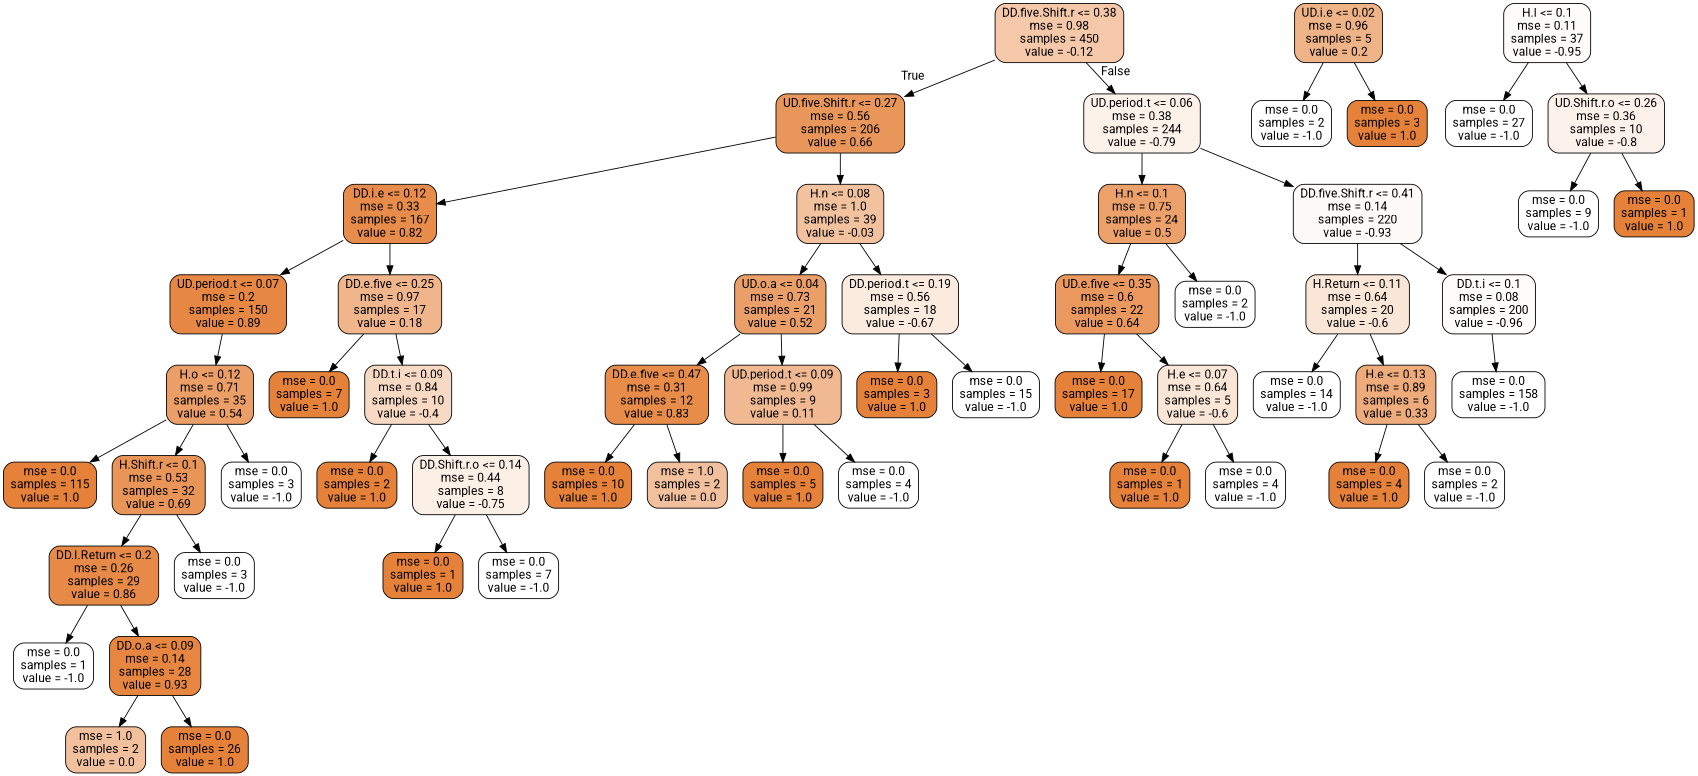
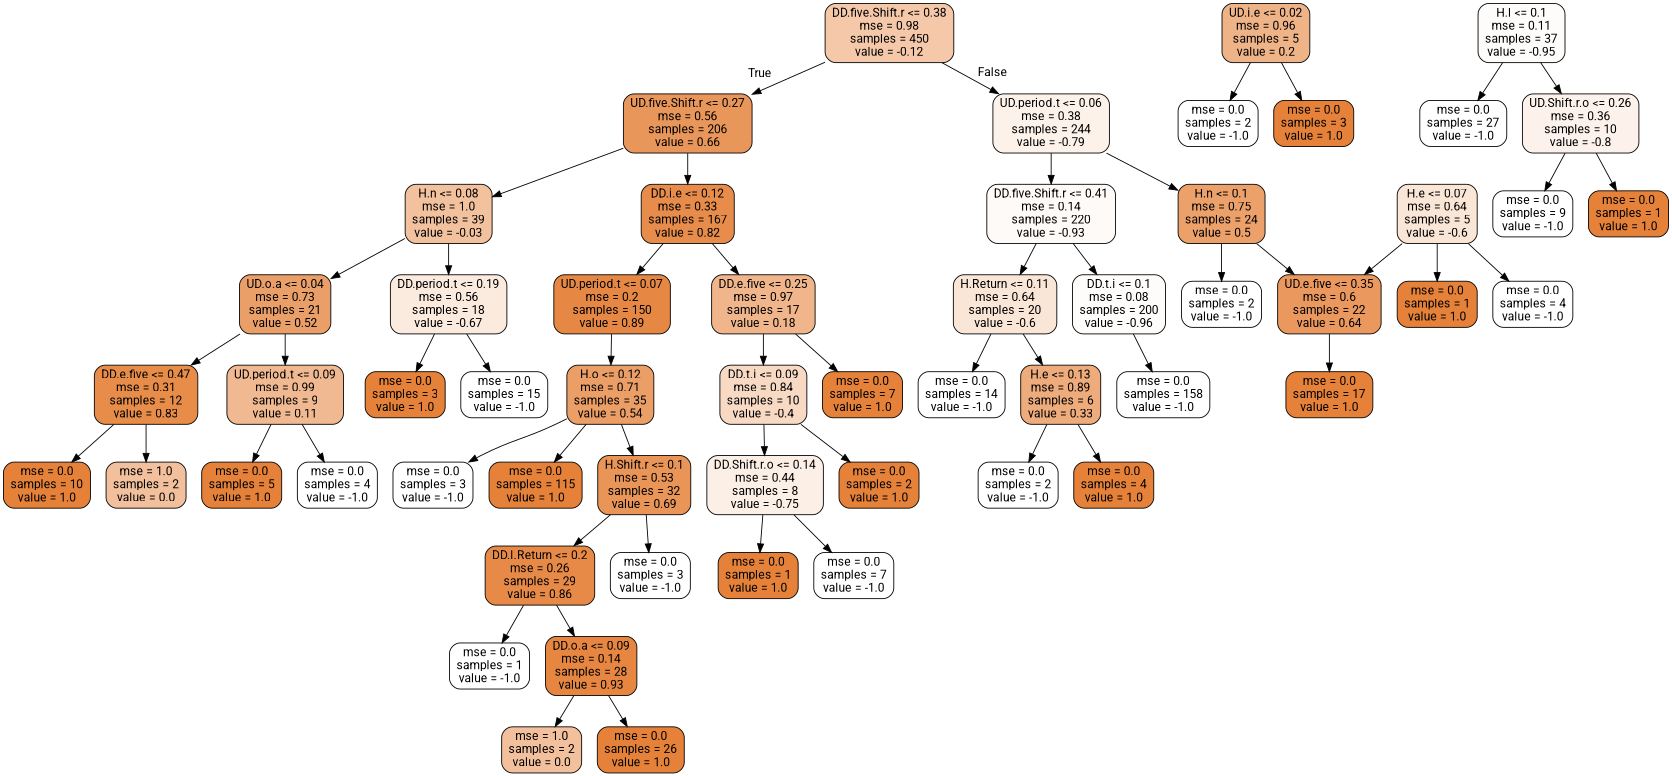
(1149, 346) -> (1387, 256)
